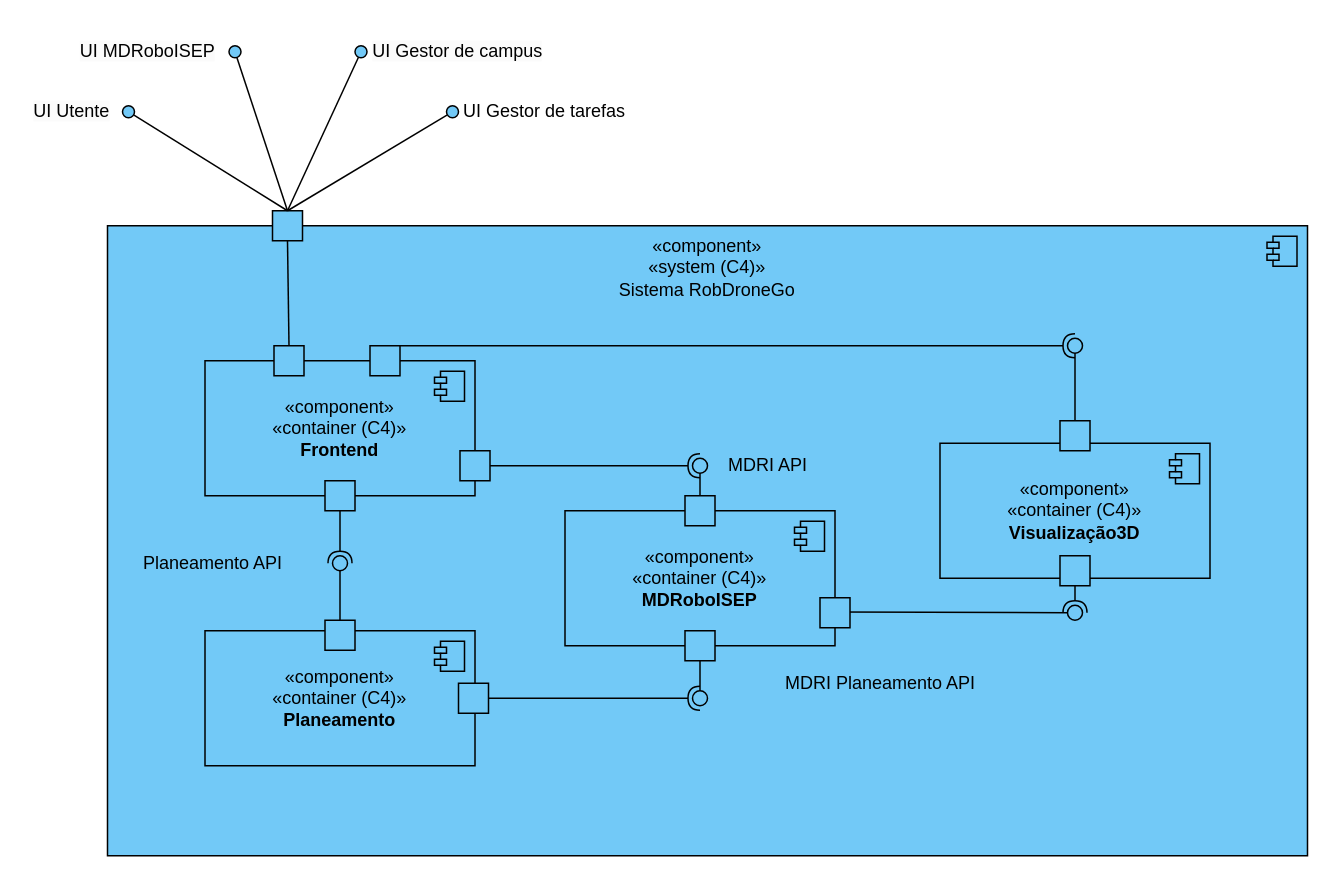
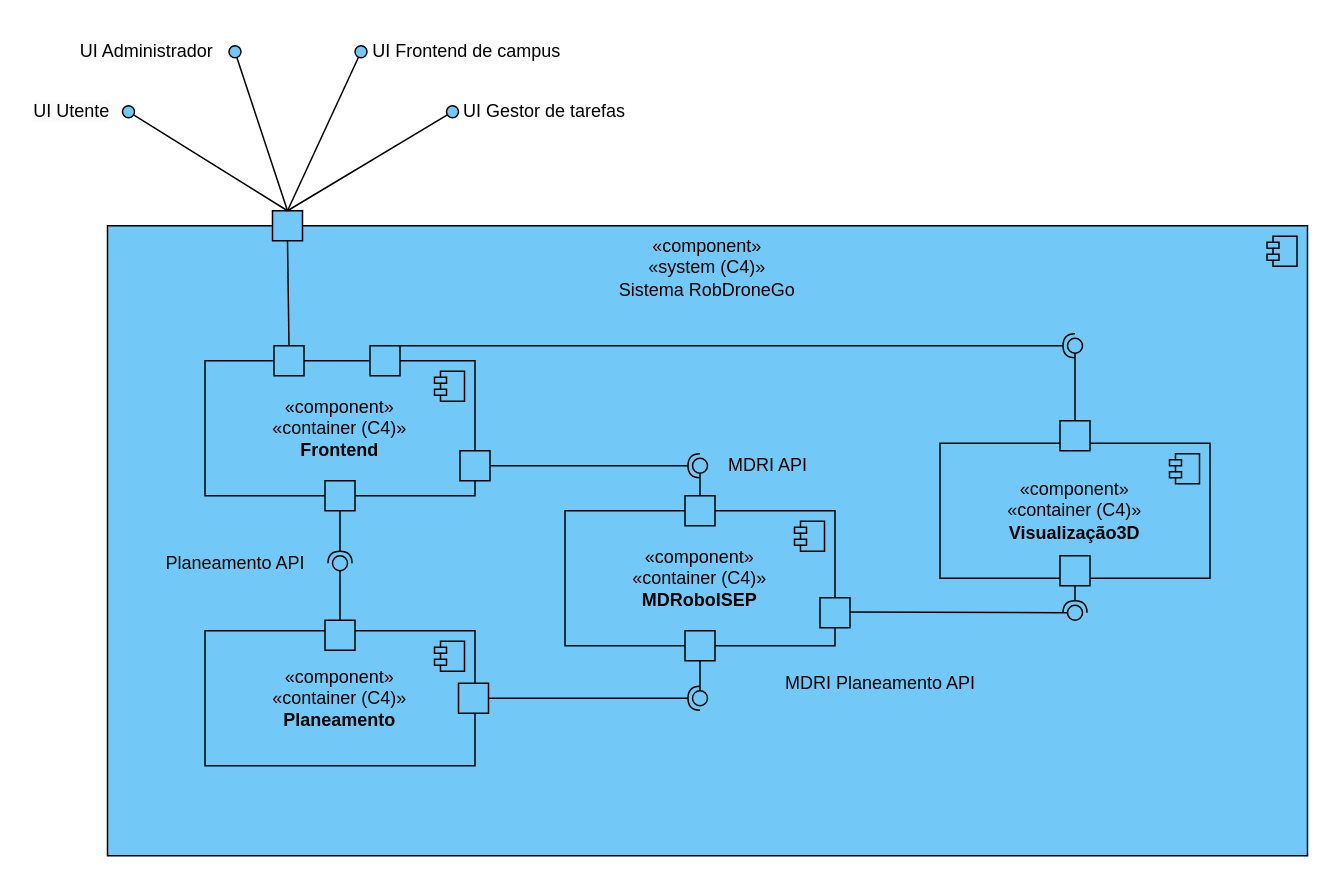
(143, 52) -> (154, 52)
(461, 52) -> (472, 52)
(212, 563) -> (235, 563)
